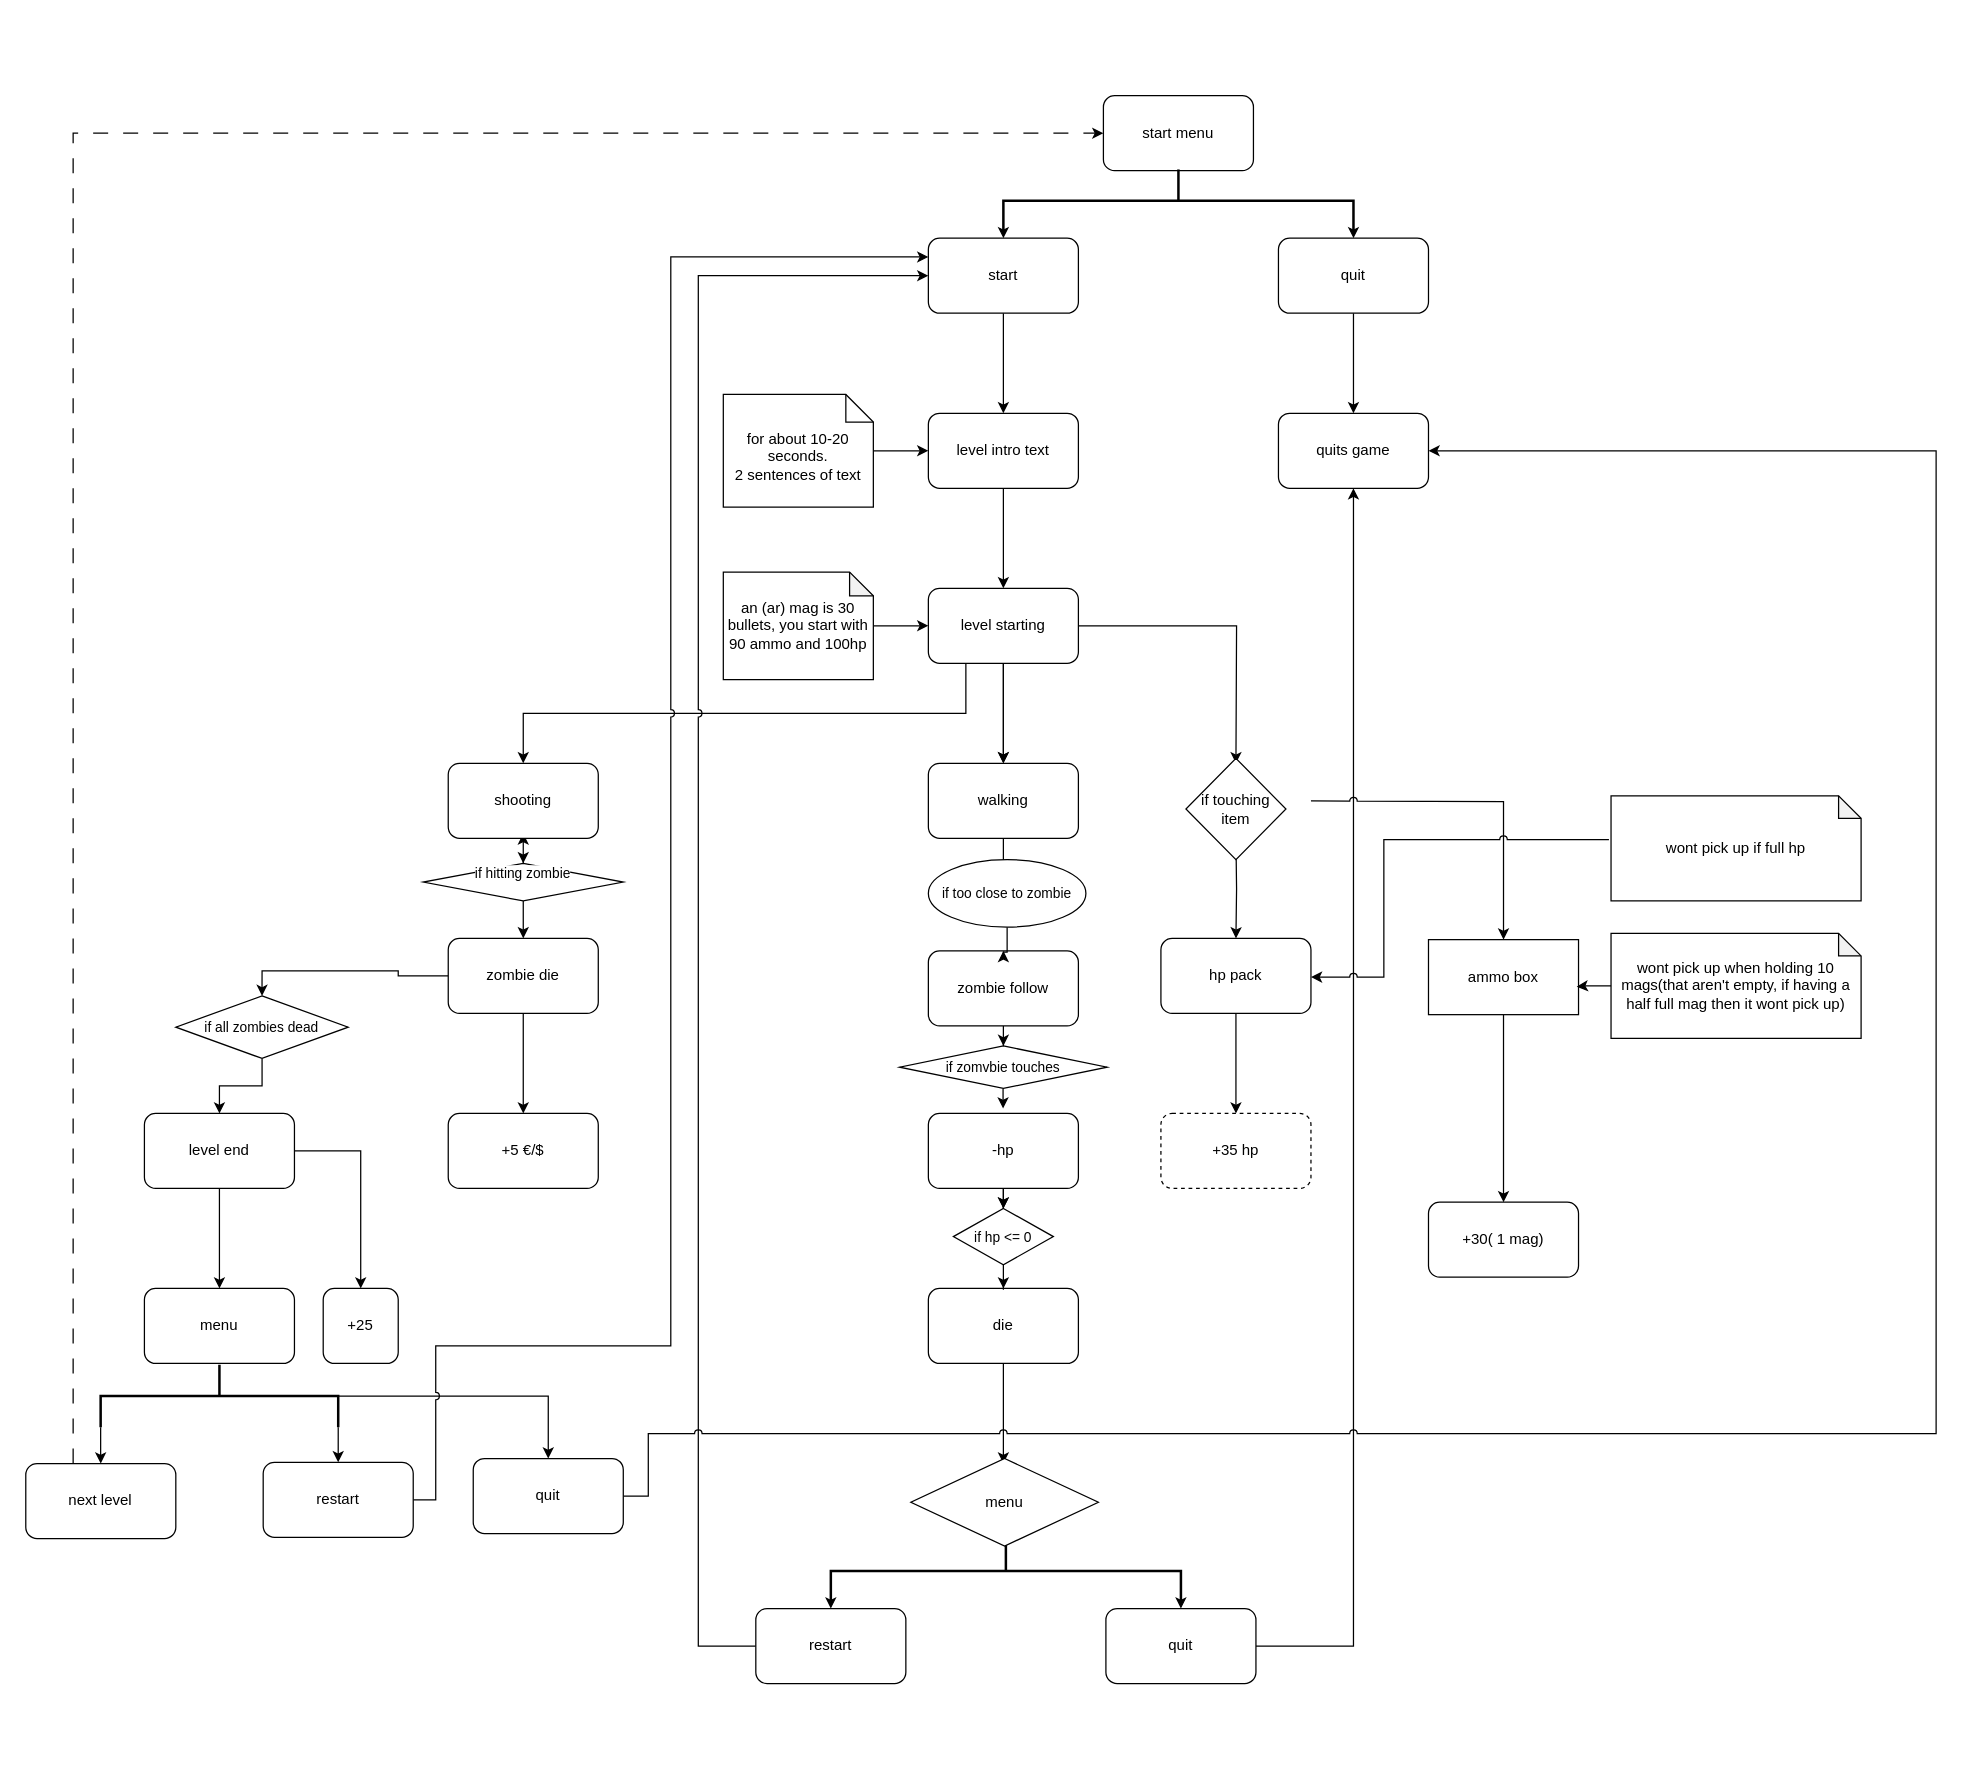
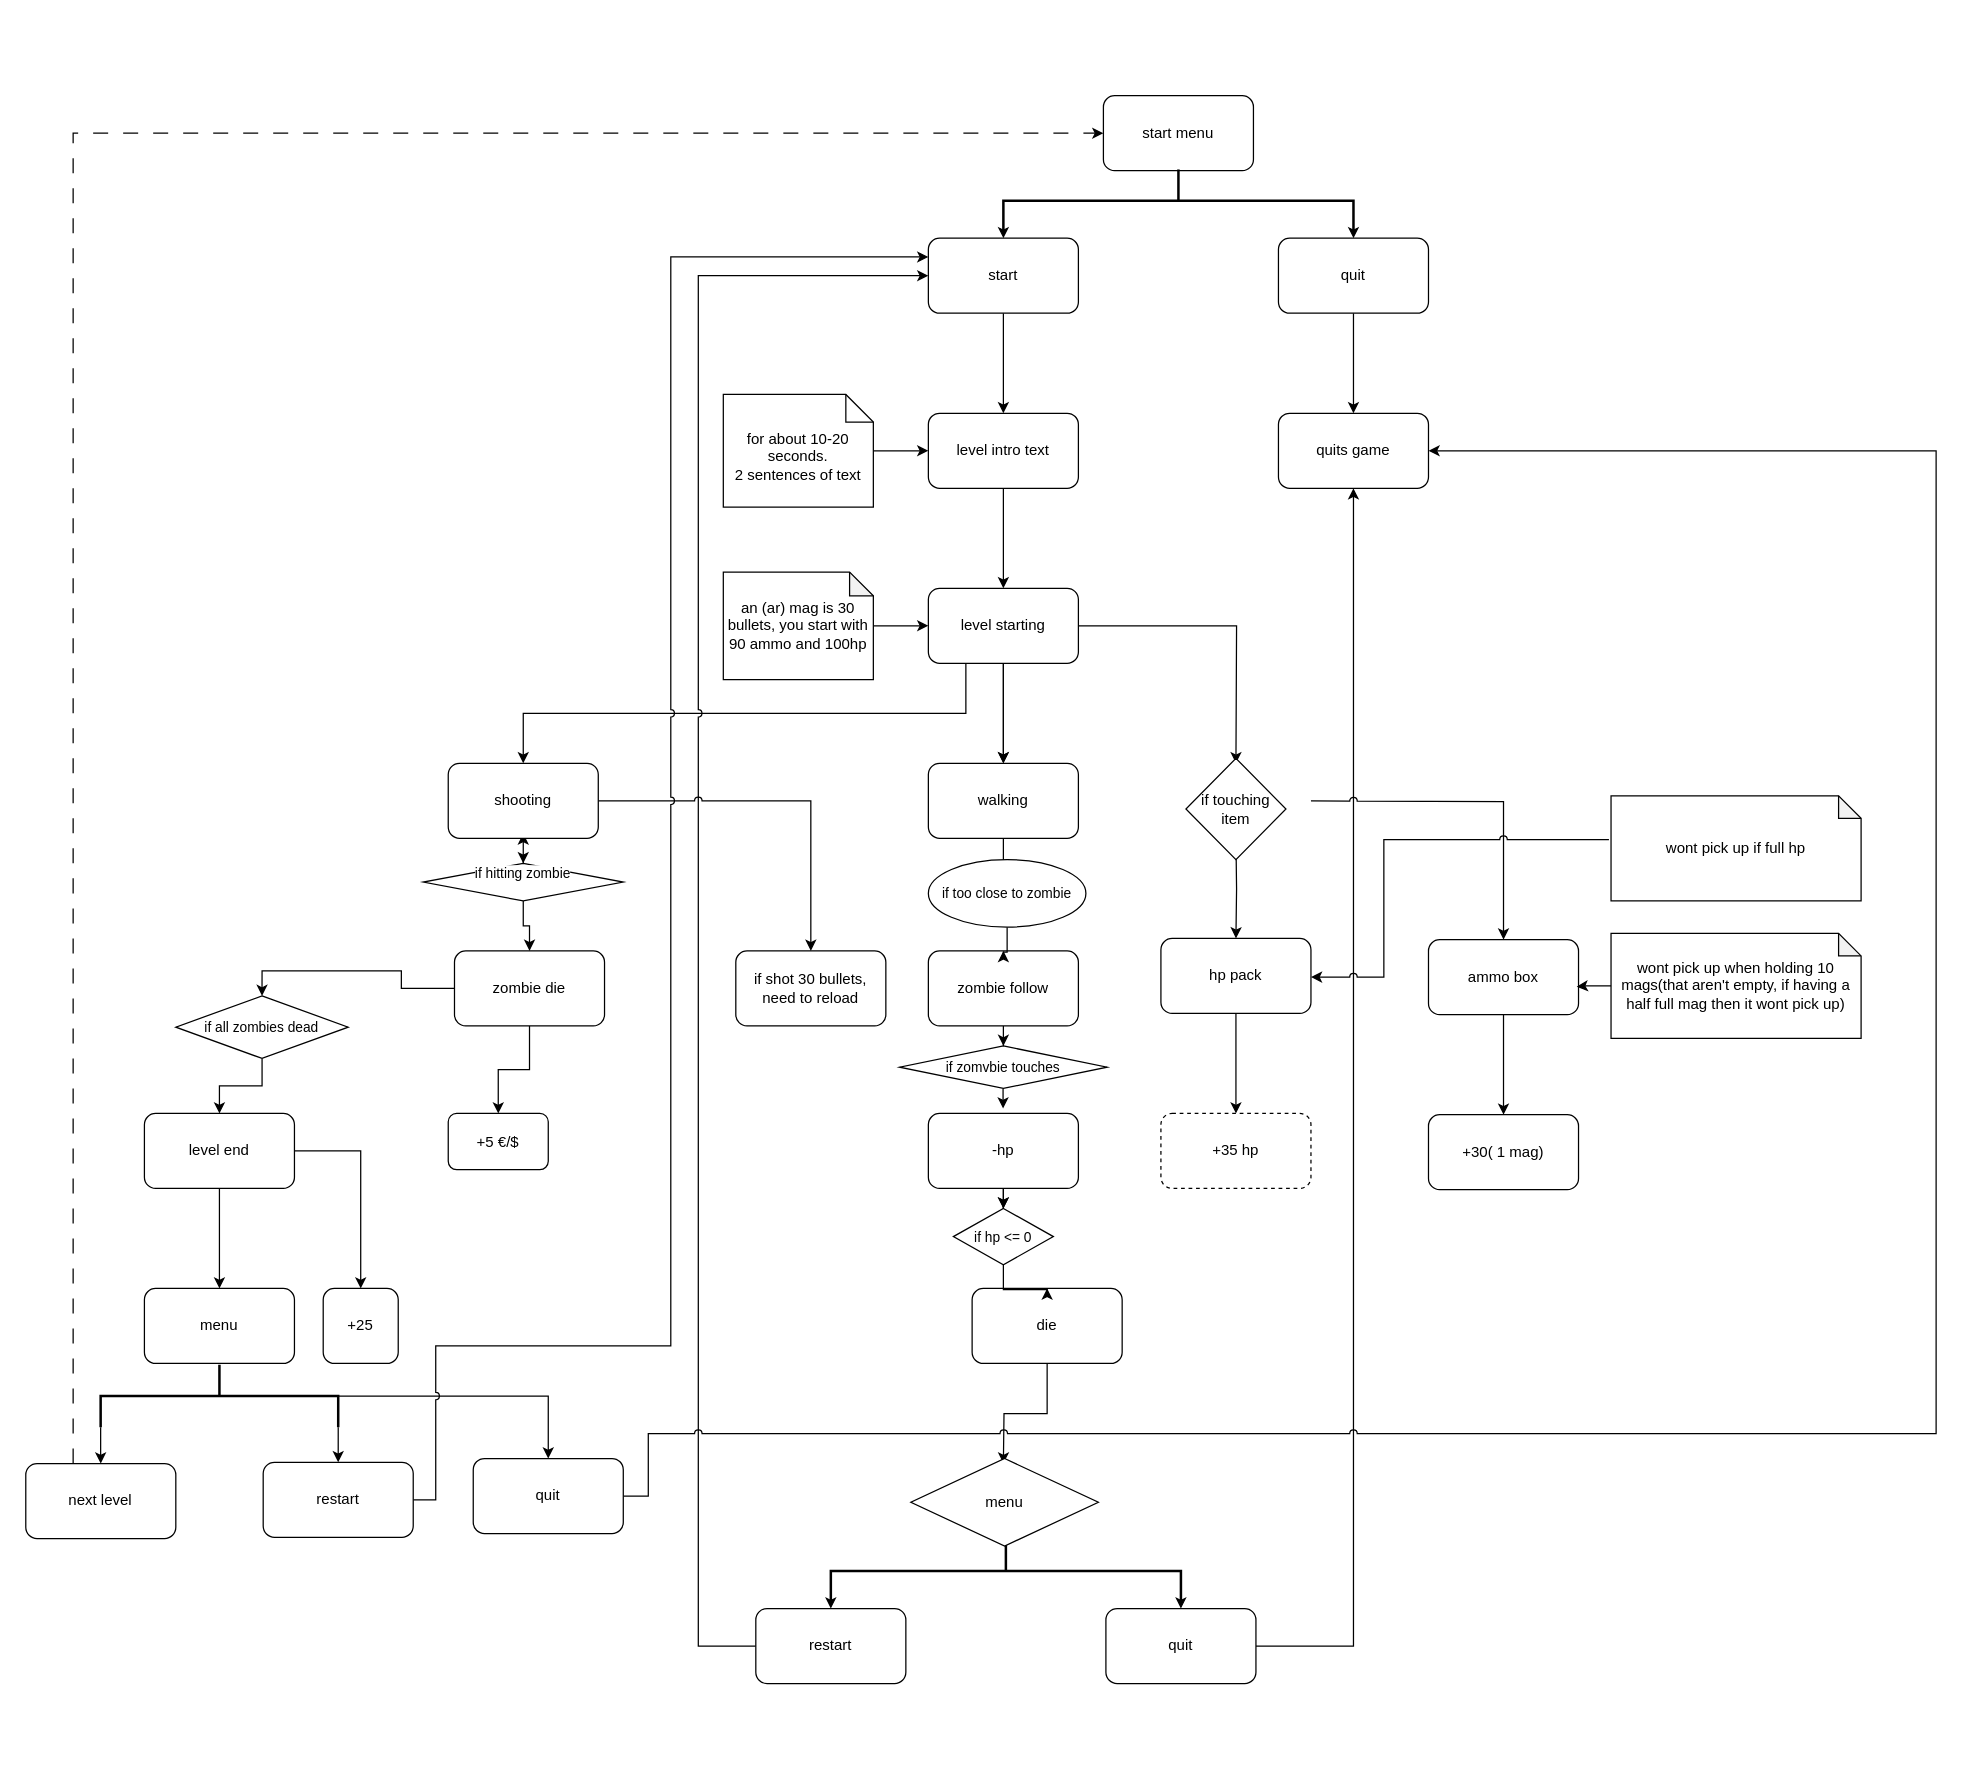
none -> (811, 803)
(523, 976) -> (529, 988)
(1503, 977) -> (1503, 977)
none -> (811, 988)
(523, 1151) -> (498, 1141)
(1503, 1239) -> (1503, 1152)
(1003, 1326) -> (1047, 1326)
